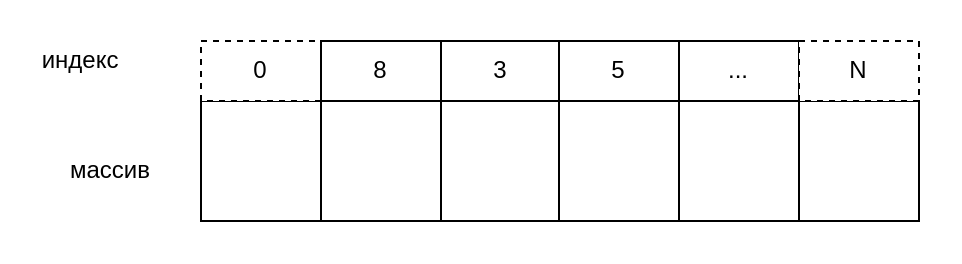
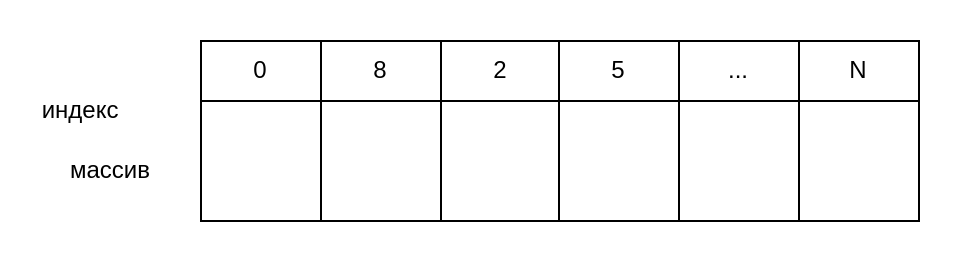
(81, 61) -> (81, 111)
(261, 71) -> (261, 71)
(501, 71) -> (501, 71)
(859, 71) -> (859, 71)
